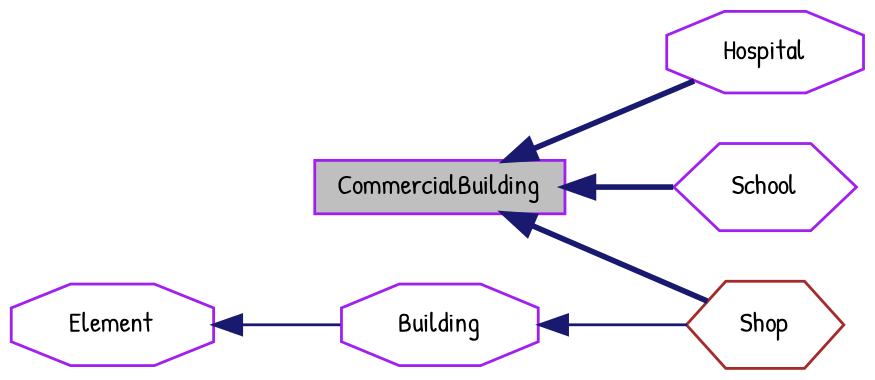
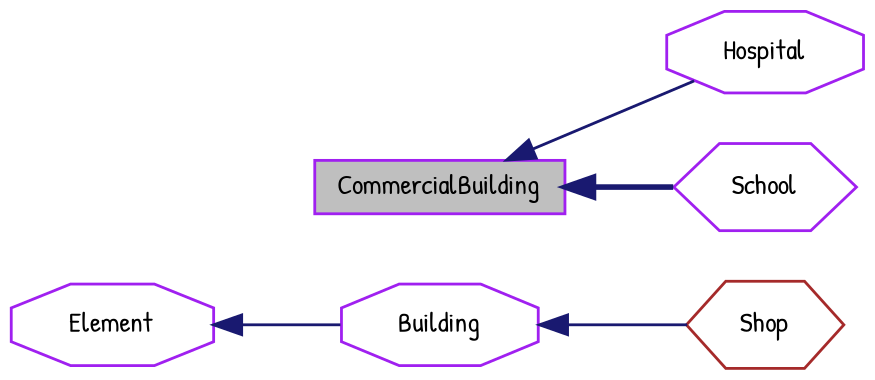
(613, 115) -> (613, 115)
(619, 263) -> none
